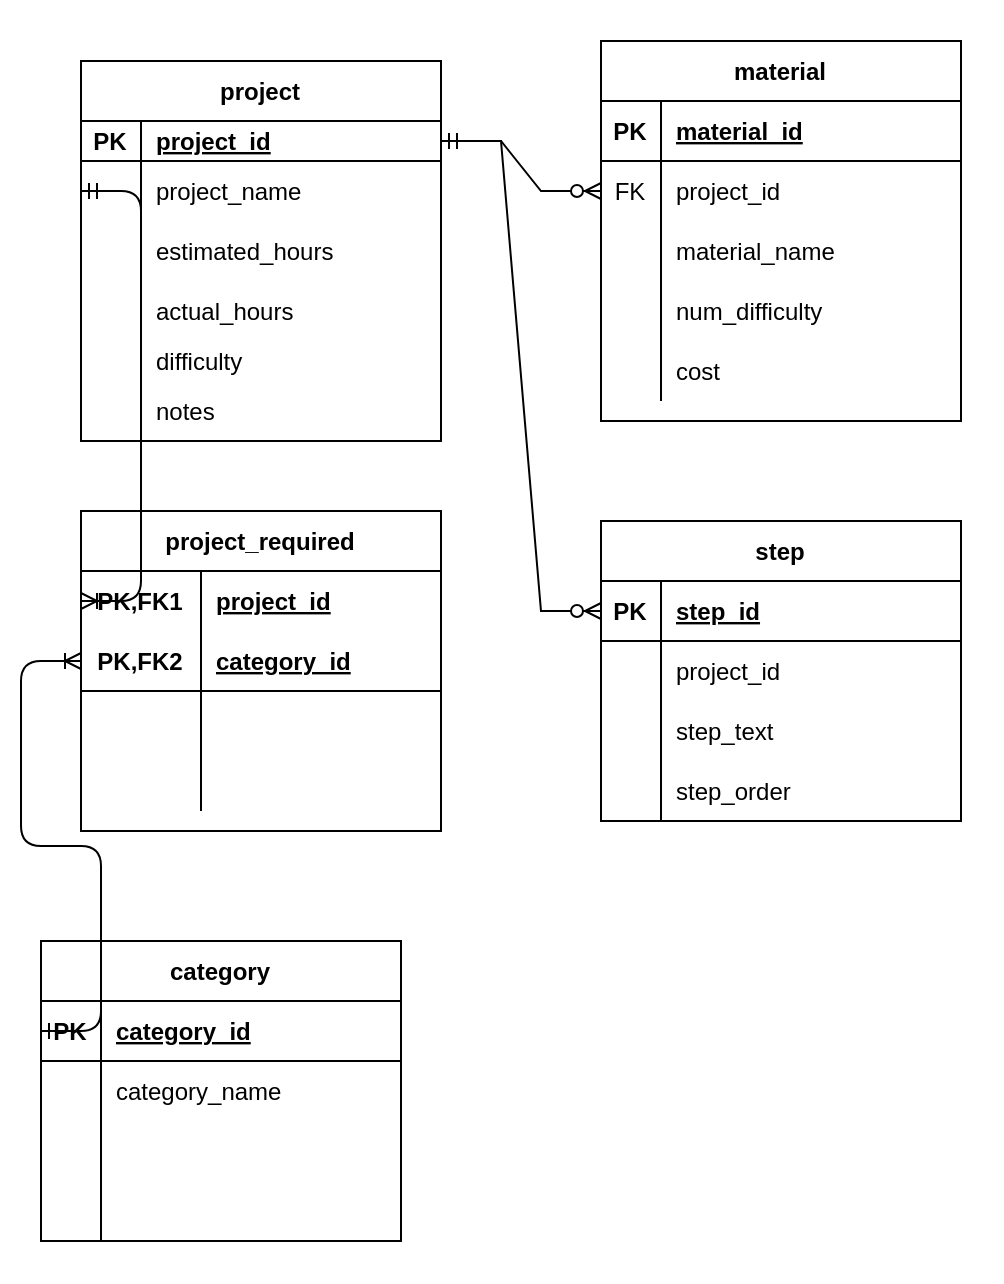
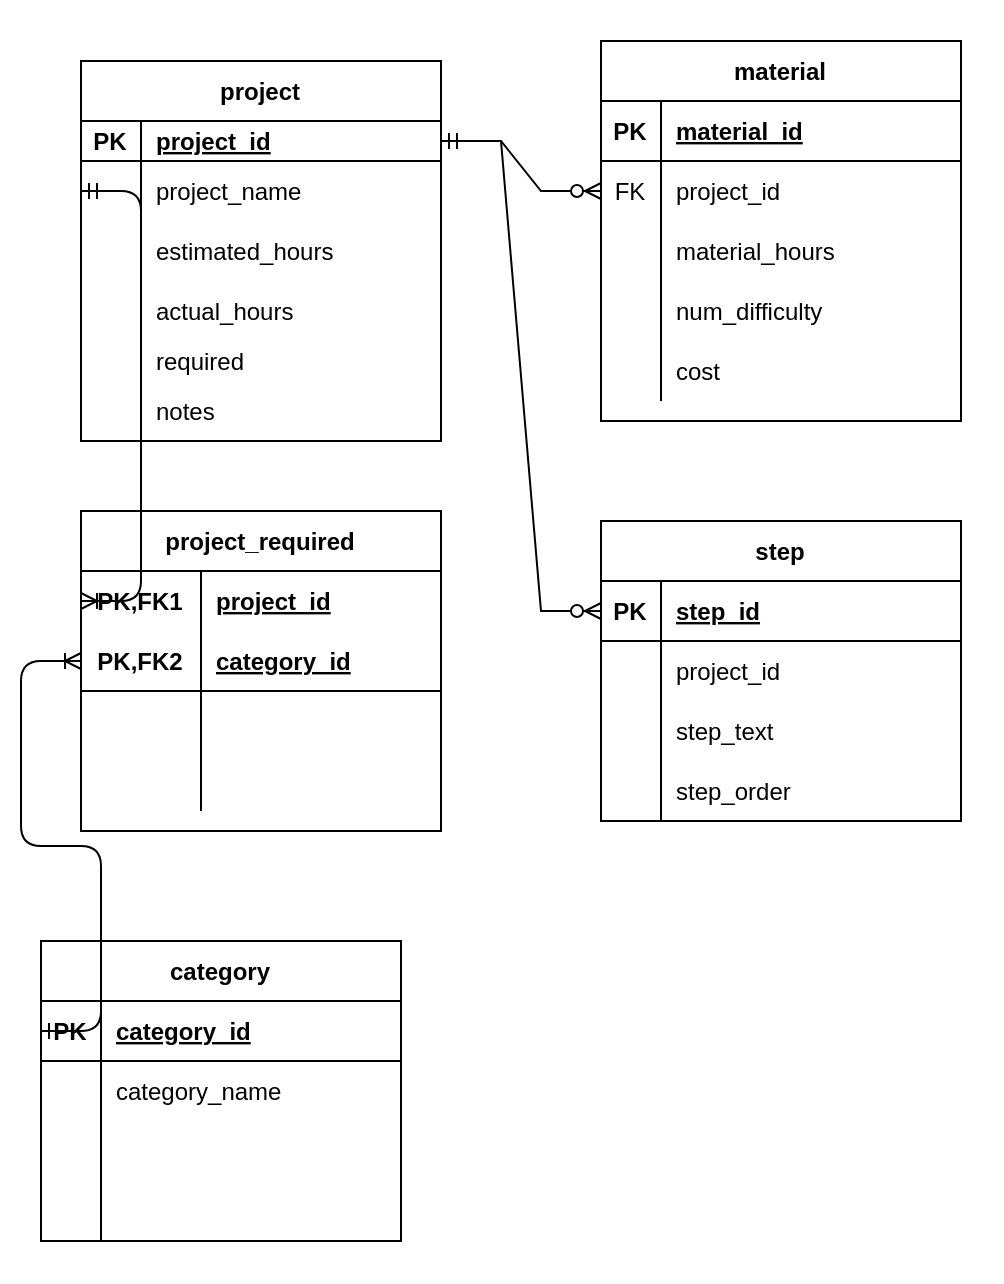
(757, 252) -> (764, 252)
(214, 362) -> (207, 362)
